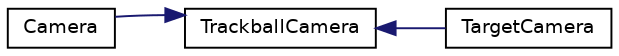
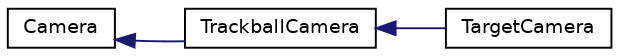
(140, 16) -> (160, 41)
